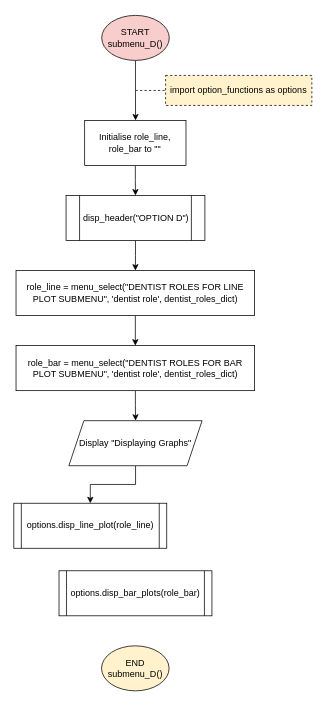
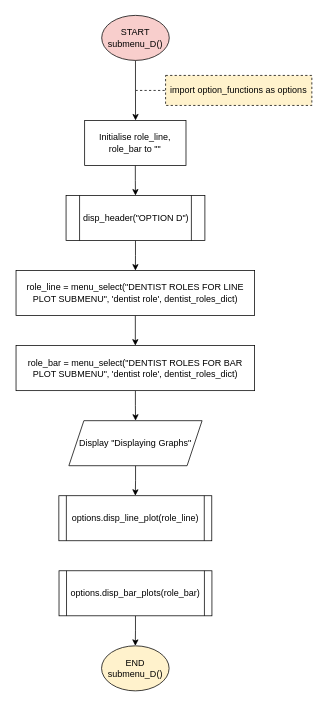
(90, 525) -> (135, 518)
none -> (135, 627)
